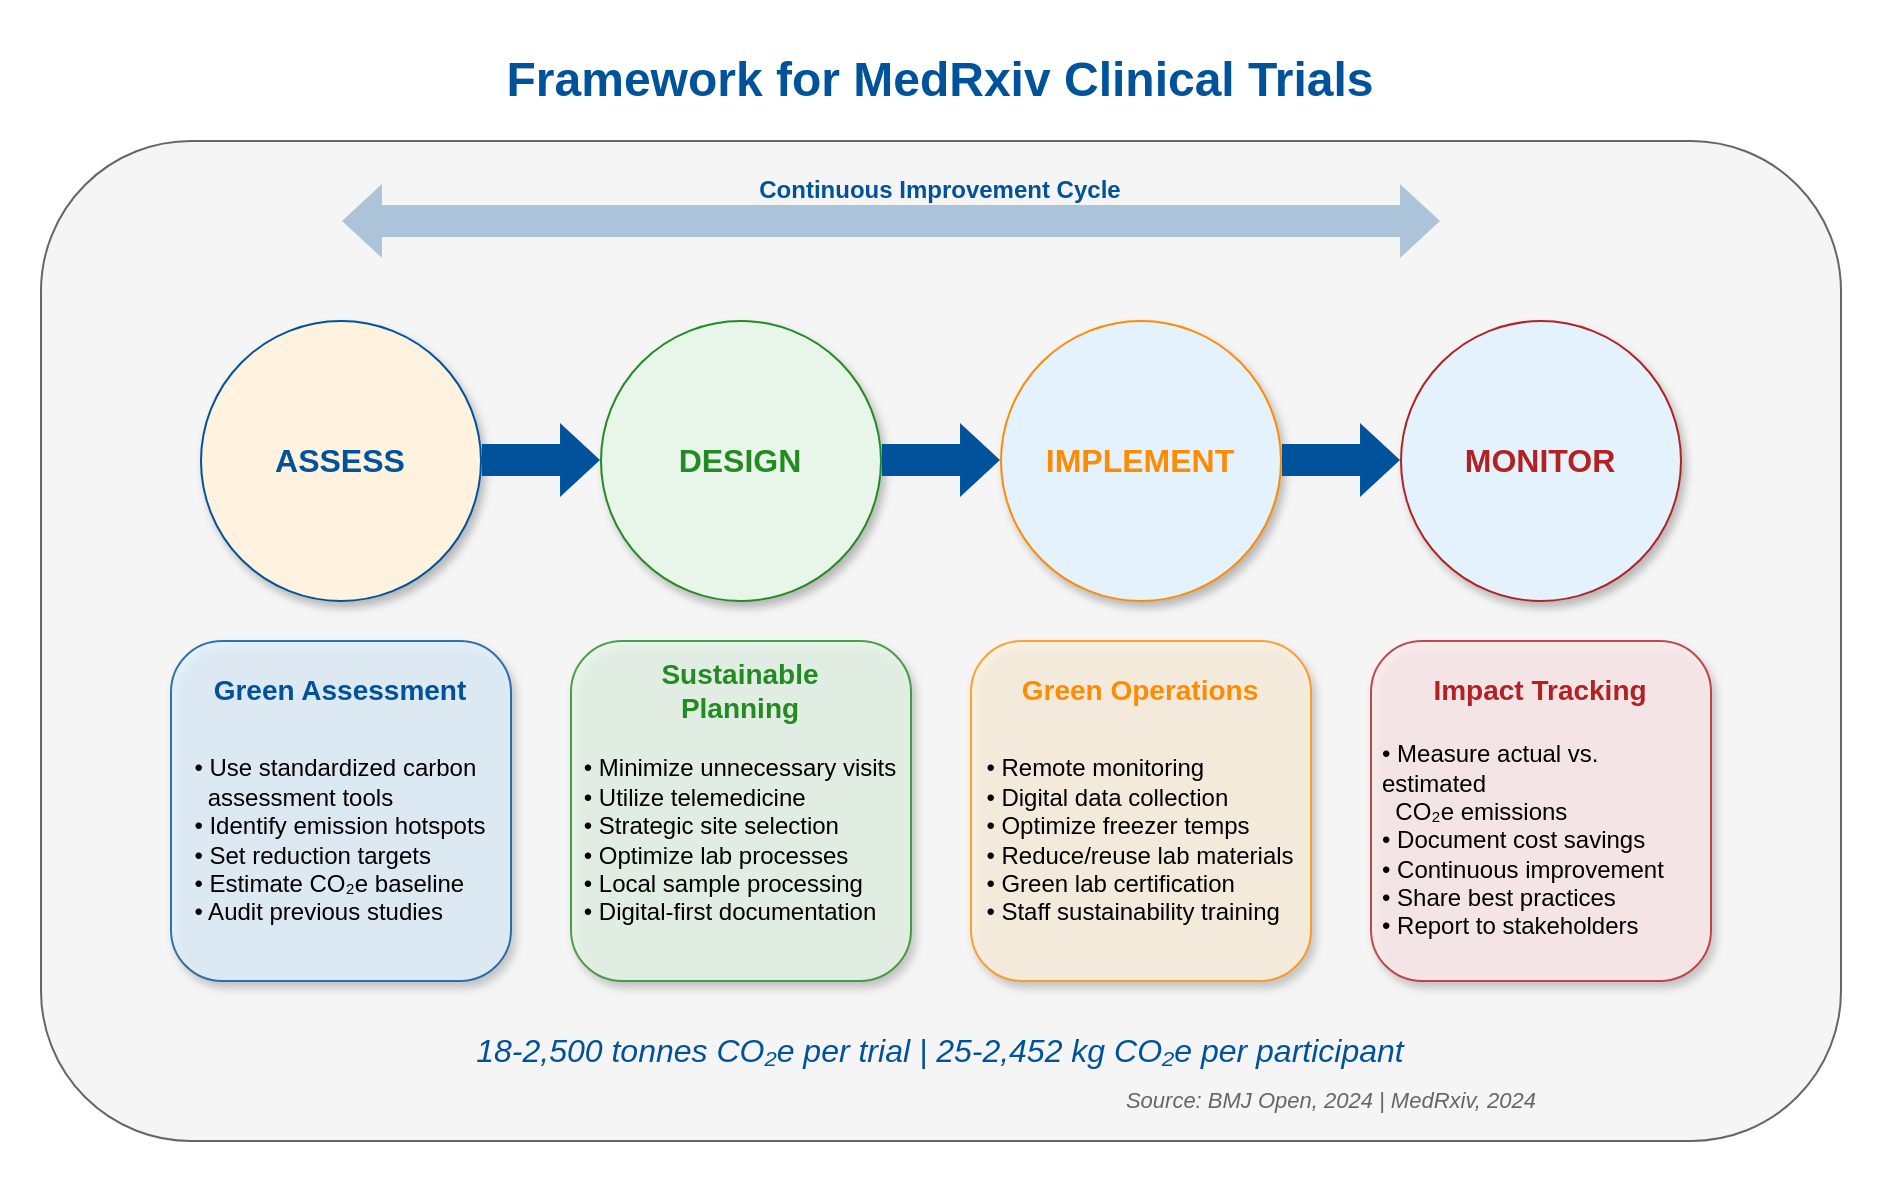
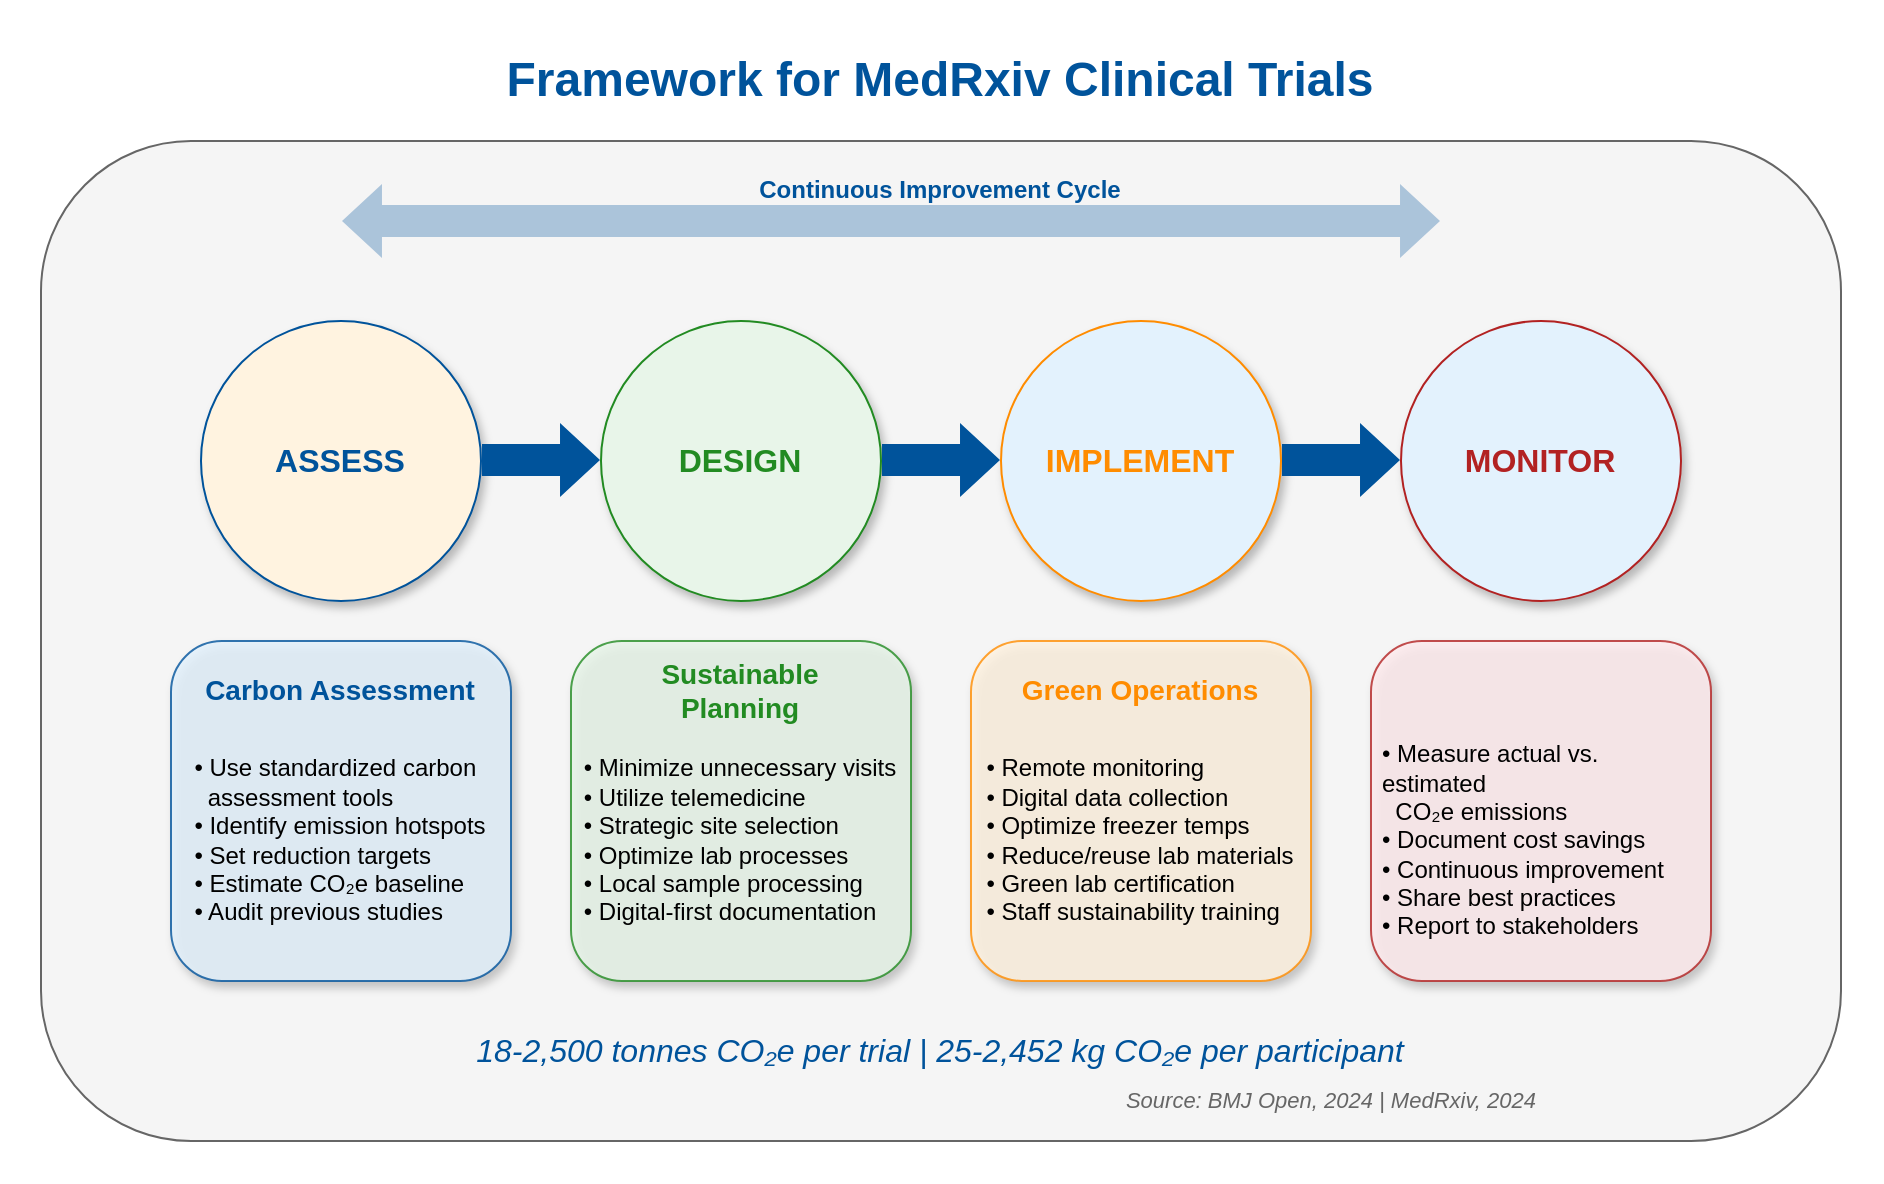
(341, 691) -> (341, 691)
(1541, 691) -> none
